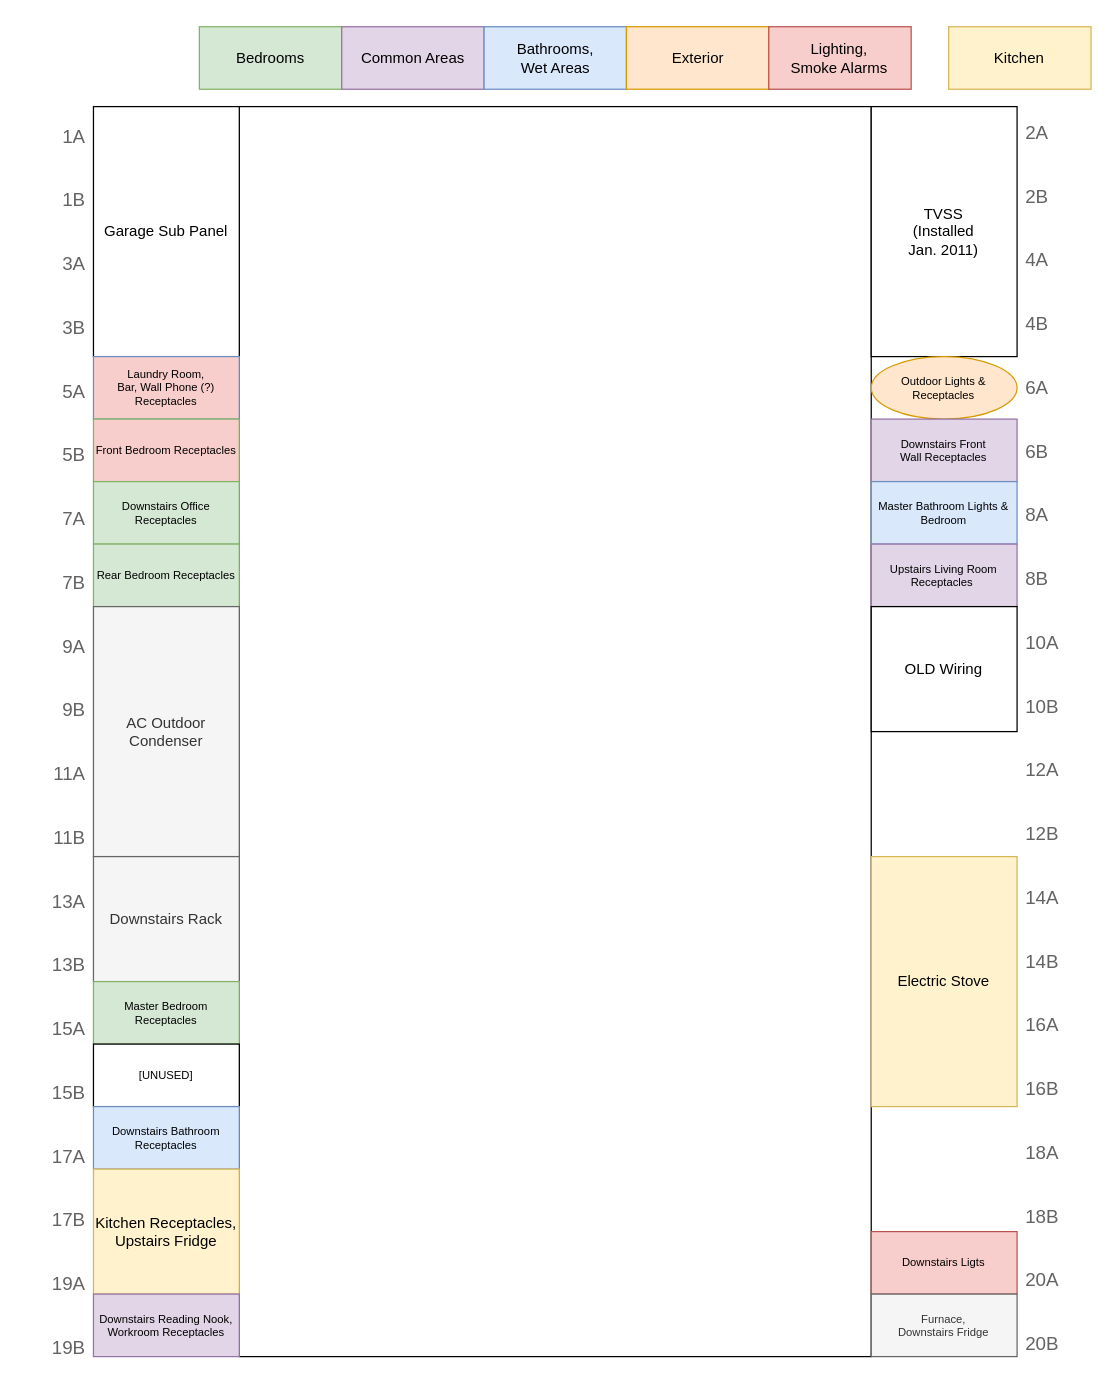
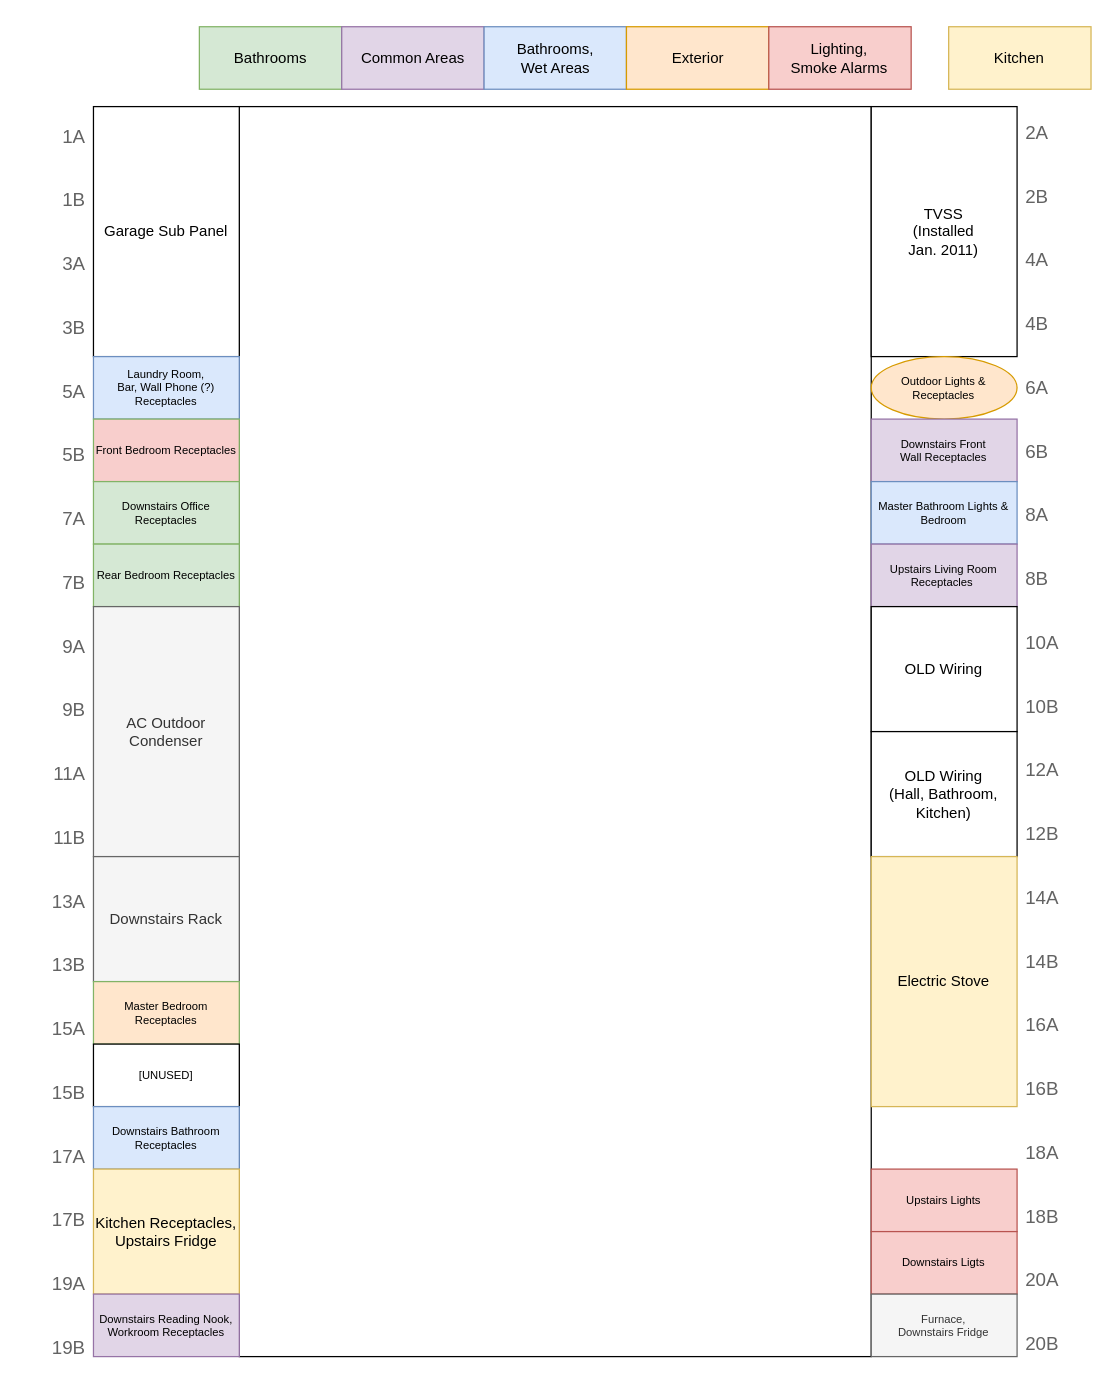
(271, 58) -> (271, 58)
(166, 388) -> (166, 388)
none -> (944, 794)
(166, 1013) -> (166, 1013)
none -> (944, 1200)
